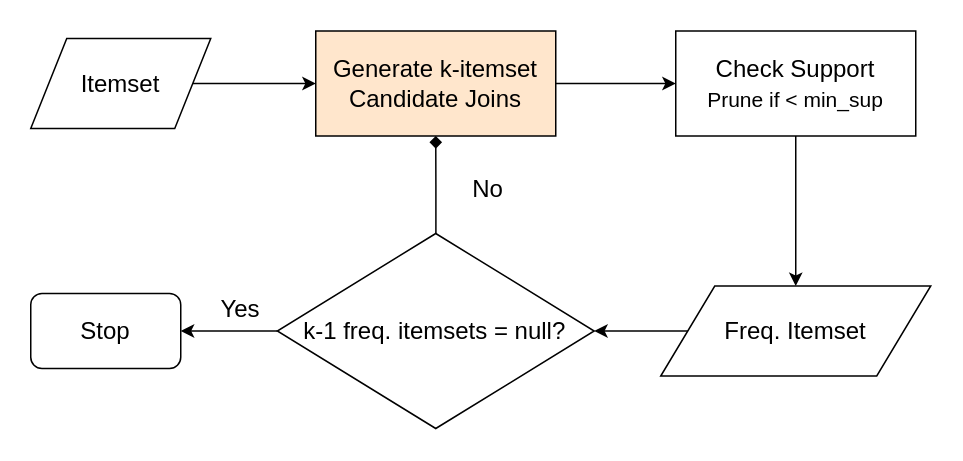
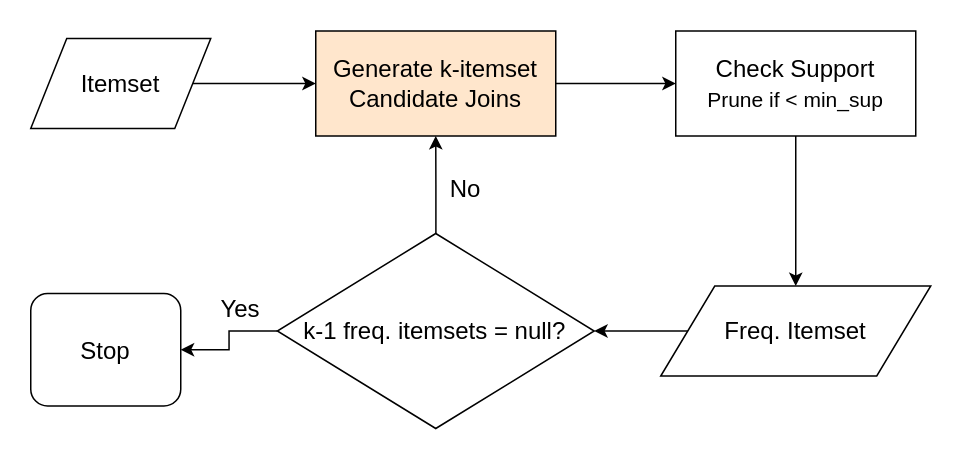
(436, 148) -> (436, 147)
(488, 188) -> (466, 188)
(106, 331) -> (106, 350)
